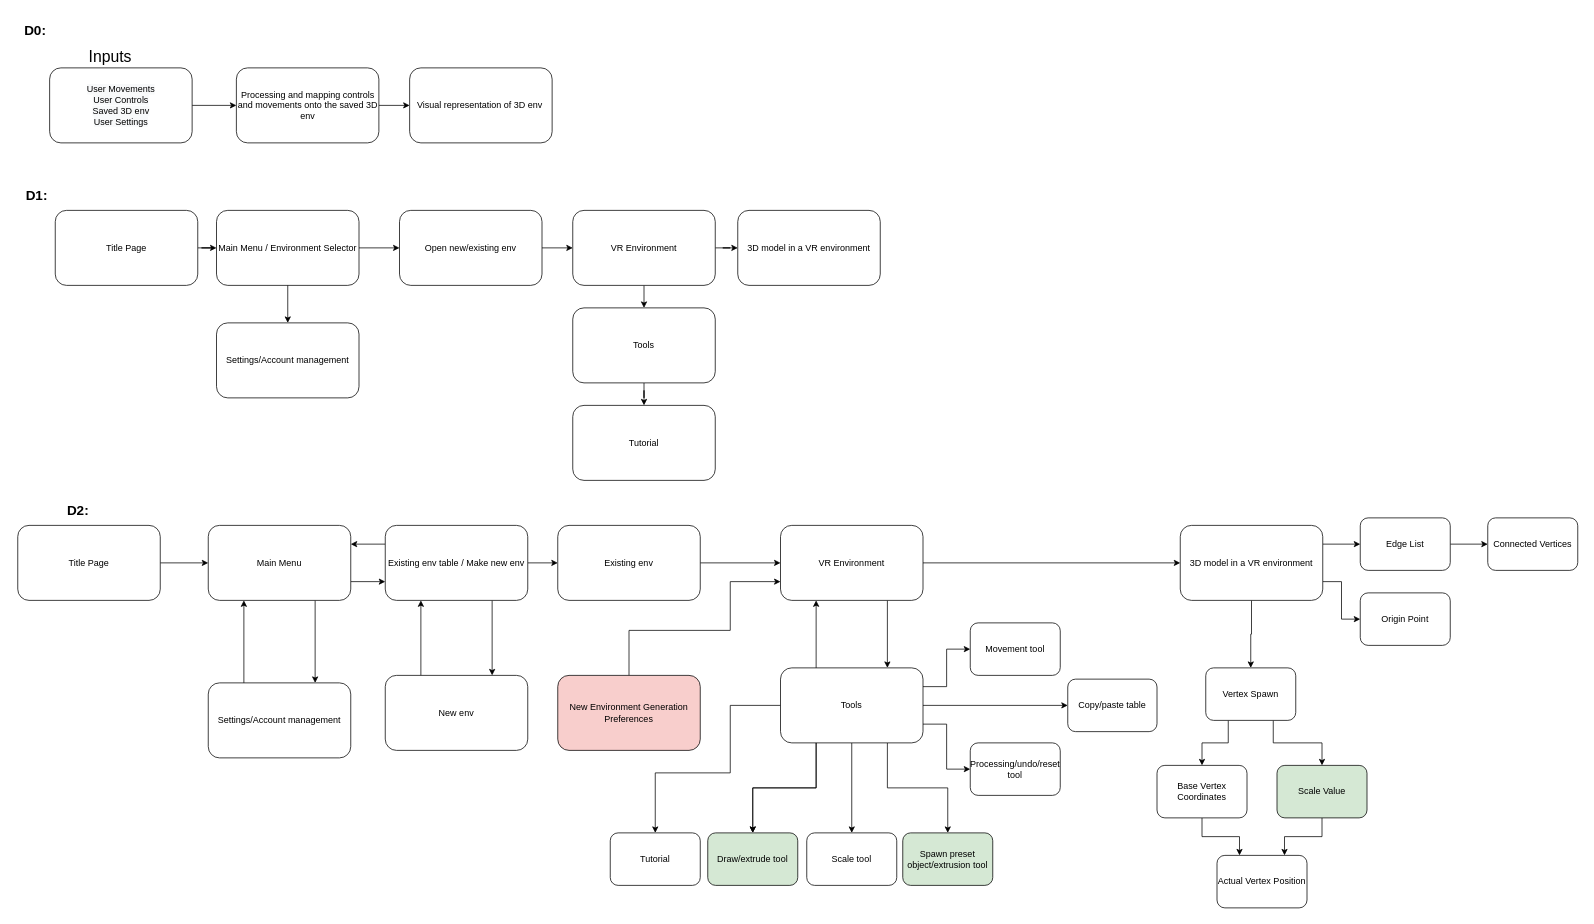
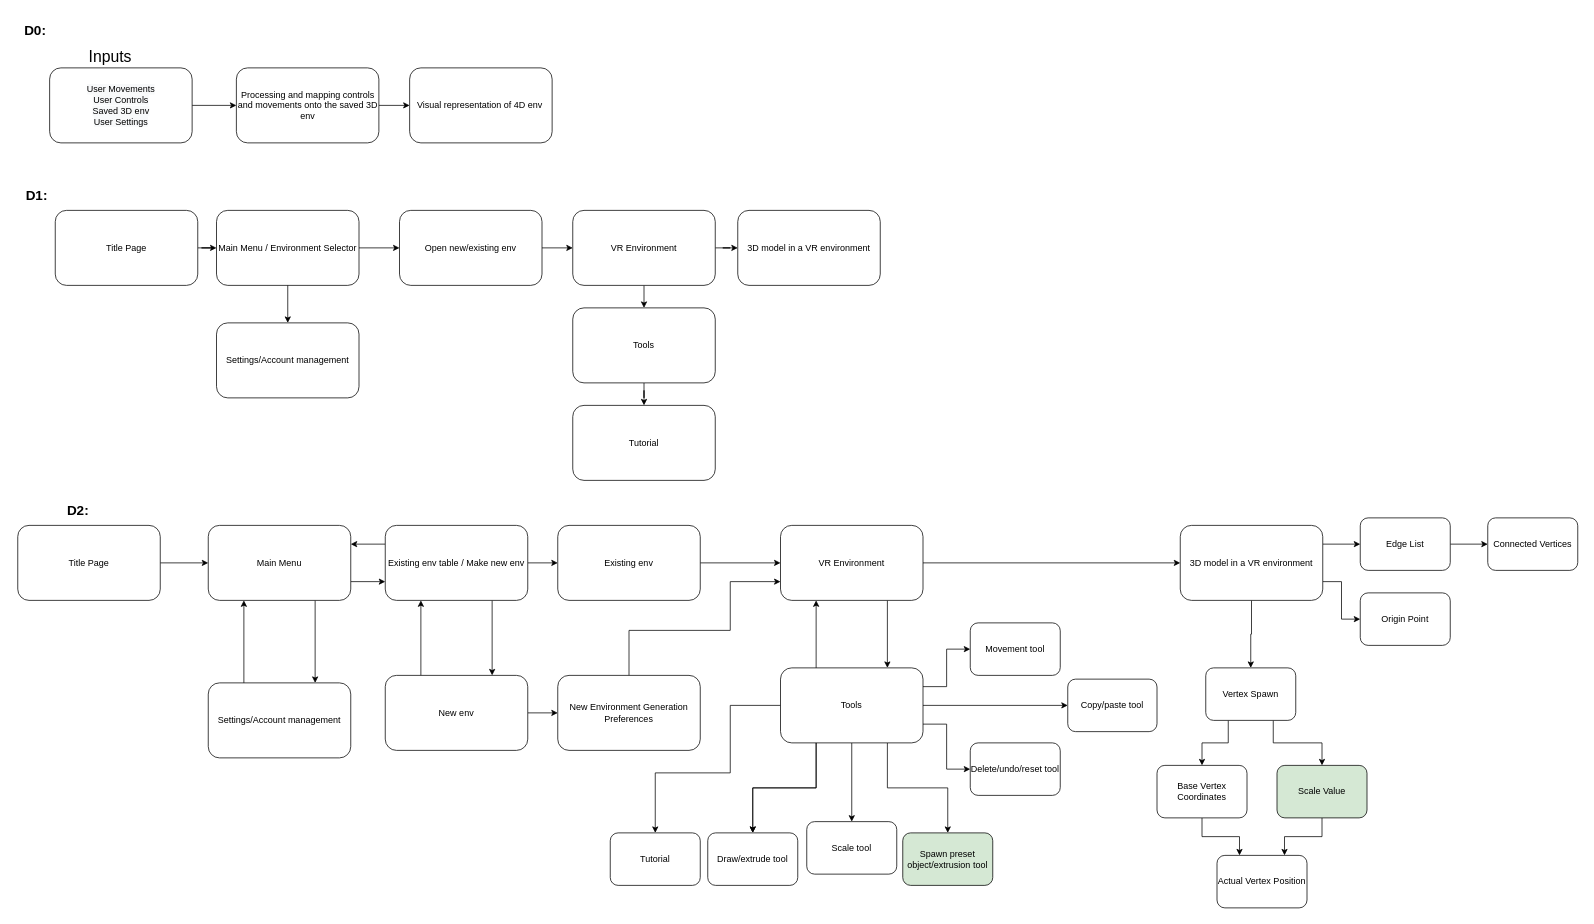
(481, 105) -> (481, 105)
(1112, 705) -> (1112, 705)
none -> (551, 713)
(629, 713) -> (629, 713)
(1015, 769) -> (1015, 769)
(753, 859) -> (753, 859)
(852, 859) -> (852, 848)
